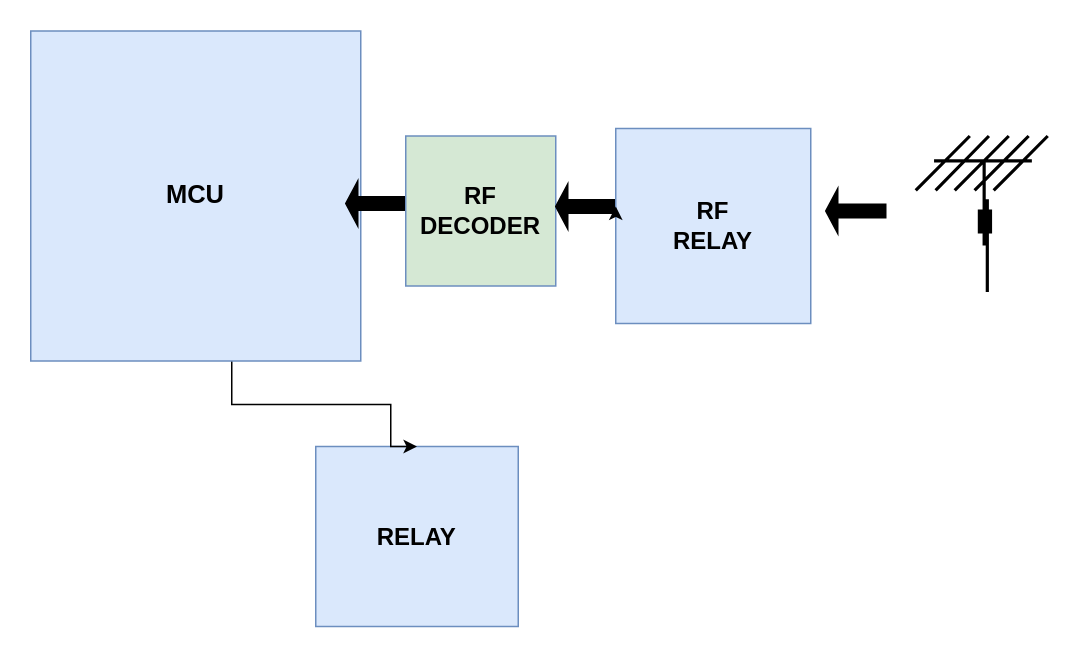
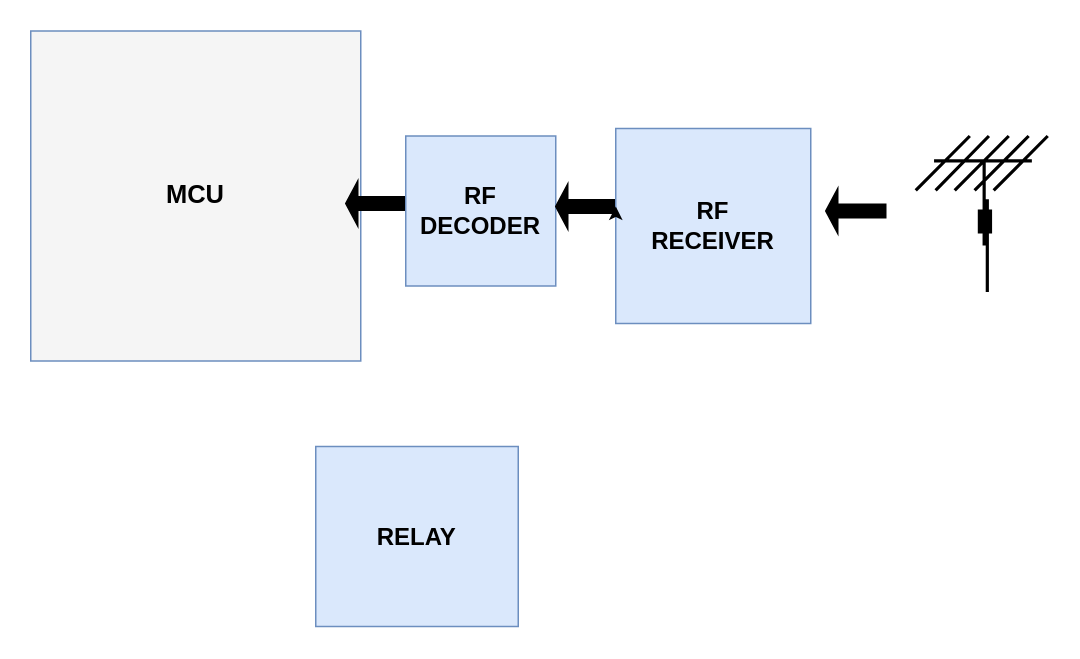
(196, 196) -> (196, 196)
(481, 211) -> (481, 211)
(713, 226) -> (713, 226)
(319, 404) -> none
